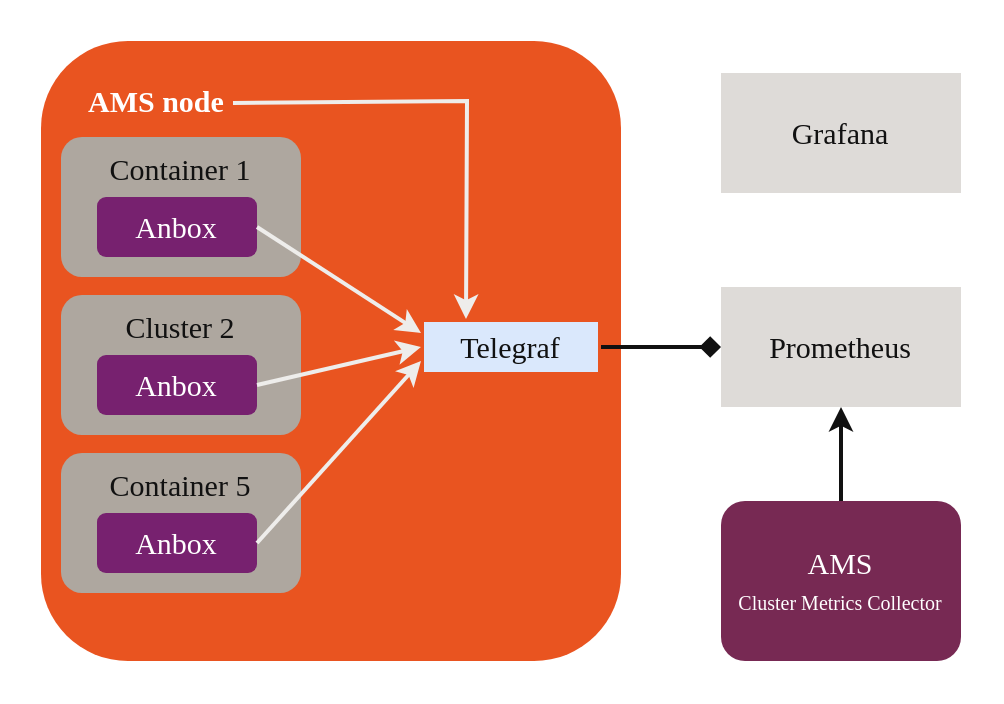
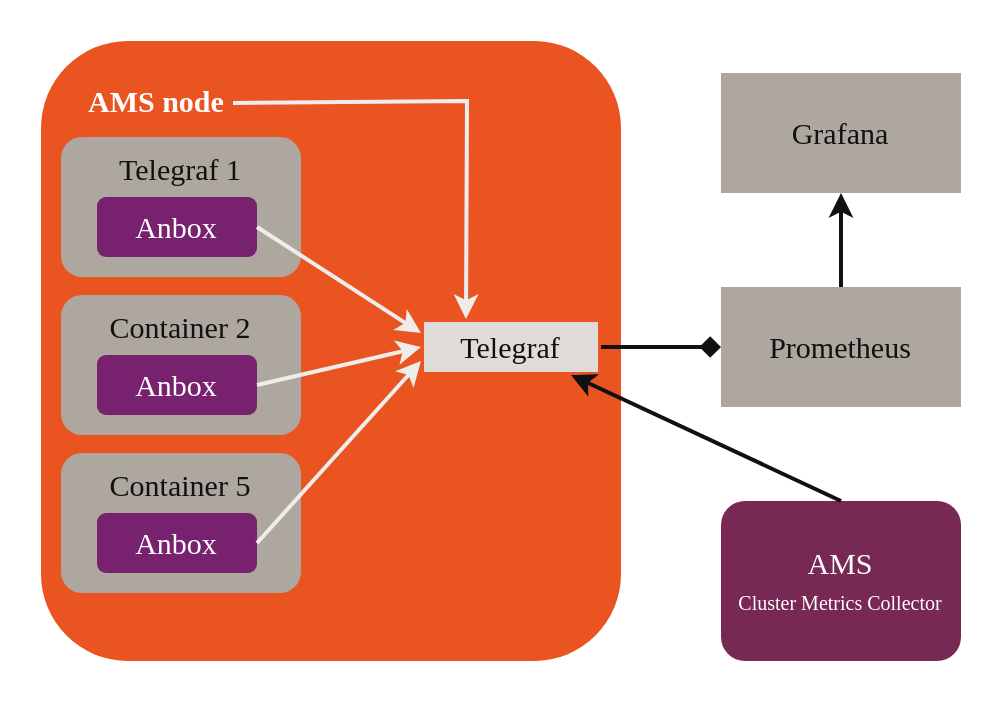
(841, 133) -> (841, 133)
(181, 141) -> (181, 141)
none -> (841, 249)
(181, 299) -> (181, 299)
(511, 347) -> (511, 347)
(841, 347) -> (841, 347)
(841, 463) -> (714, 442)
